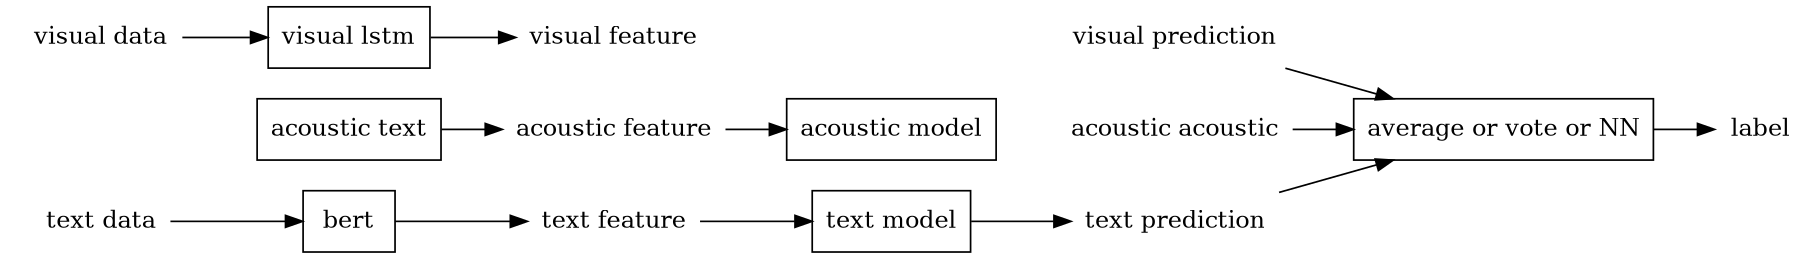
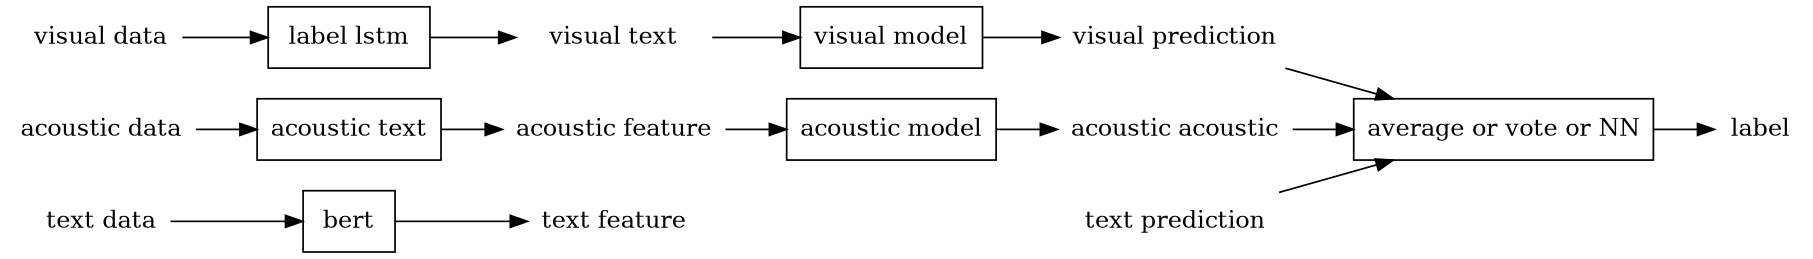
(349, 37) -> (349, 37)
(614, 37) -> (614, 37)
none -> (891, 37)
none -> (101, 129)
none -> (1018, 129)
(891, 221) -> none
